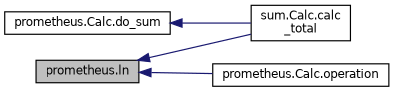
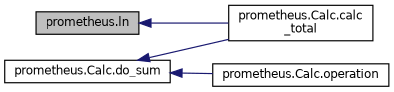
(301, 23) -> (301, 23)
(182, 73) -> (197, 73)
